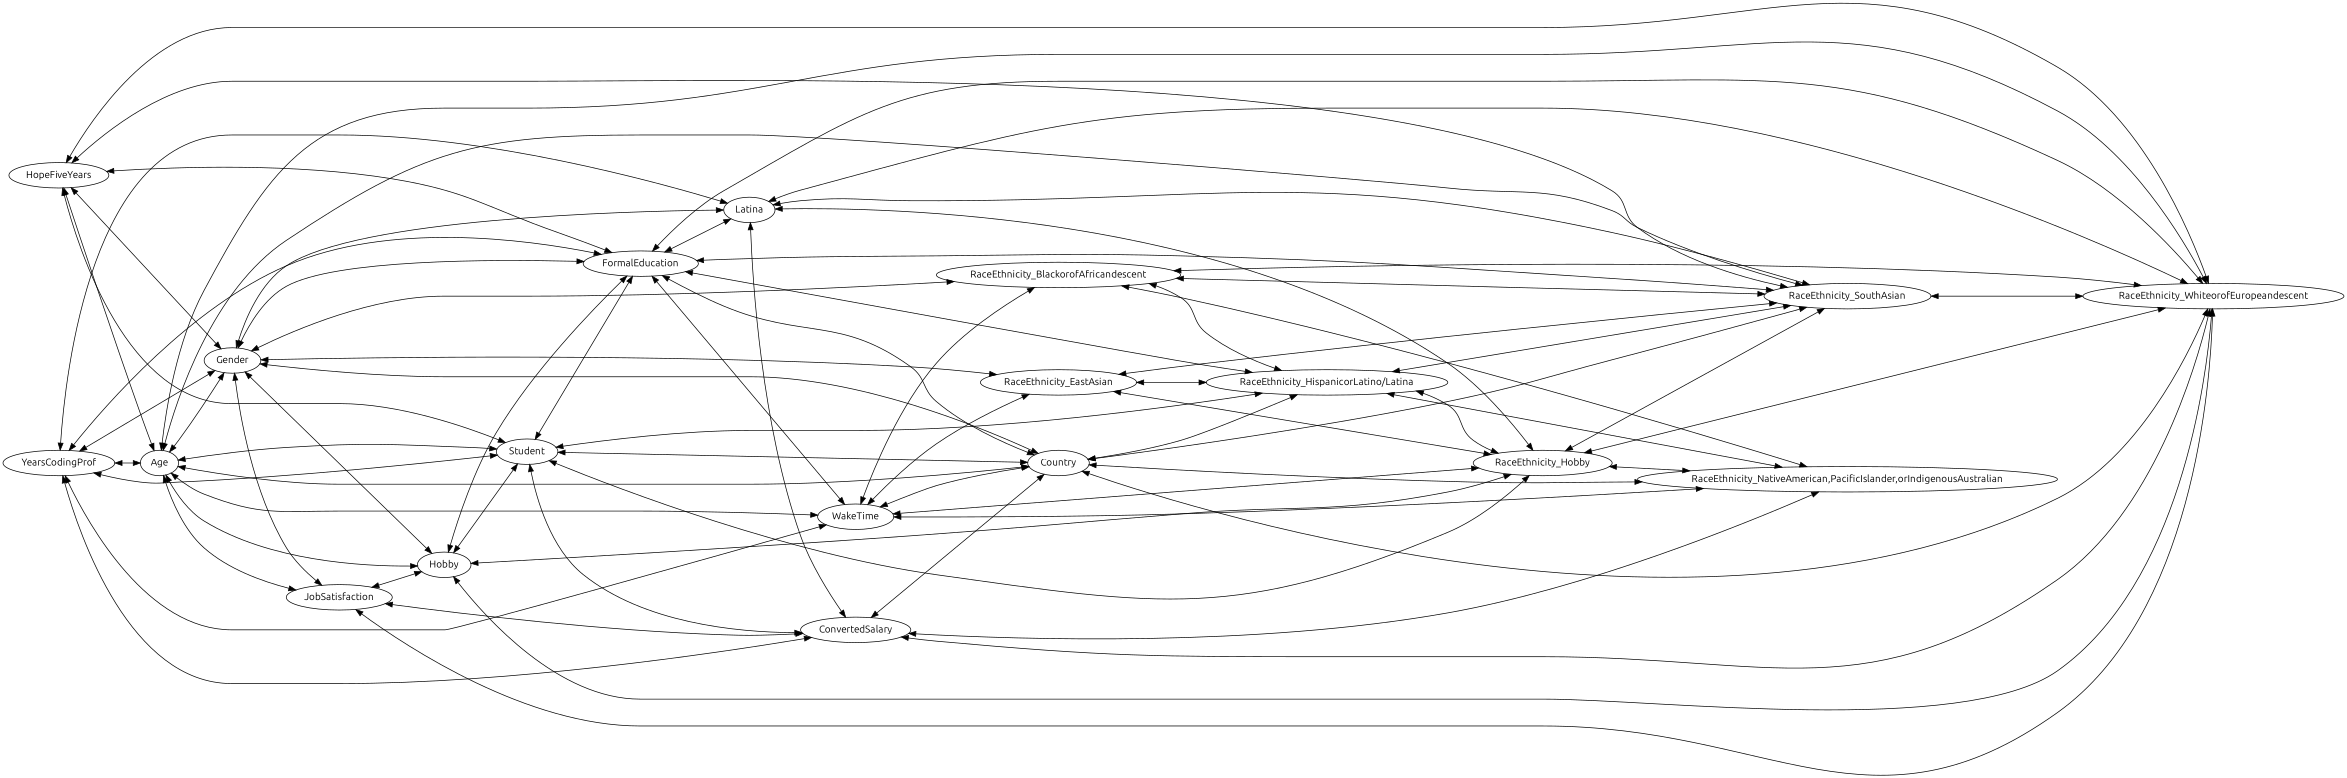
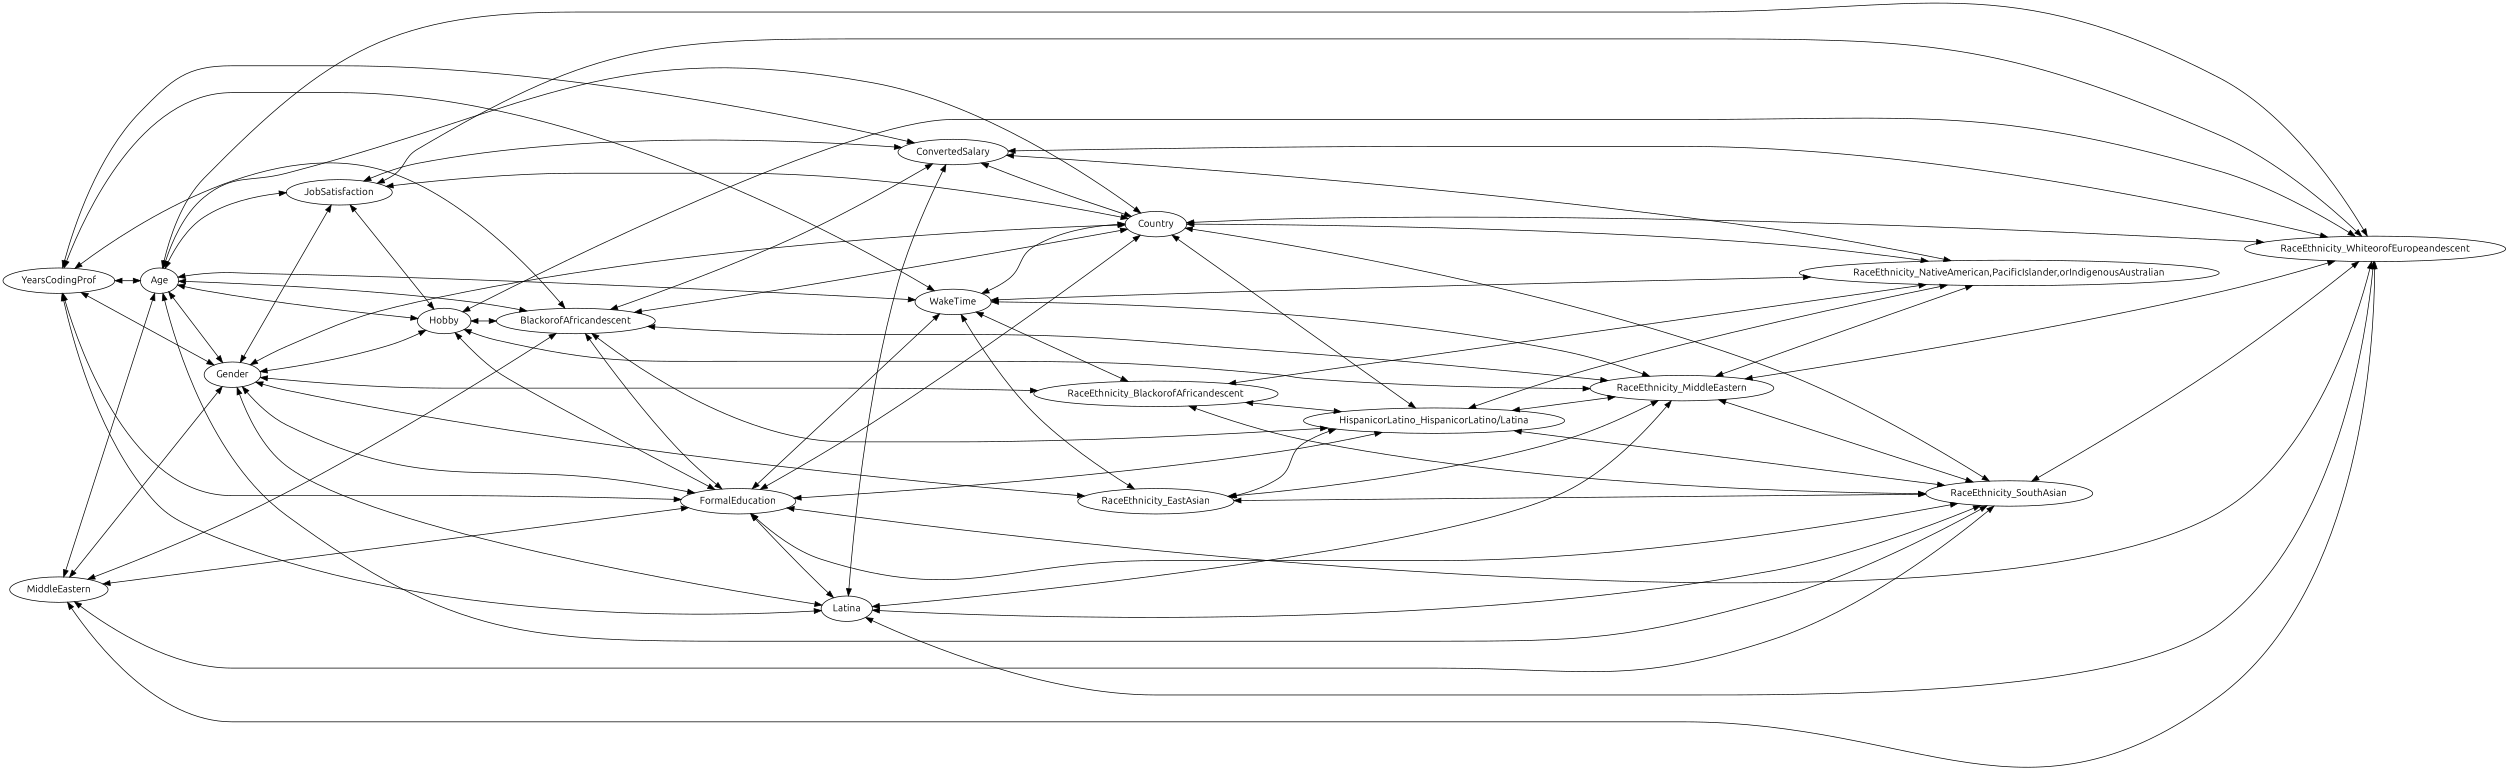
none -> (740, 173)
(59, 175) -> (59, 590)
(1658, 265) -> none
(1327, 382) -> (1434, 421)
(527, 452) -> (576, 321)
(1543, 463) -> (1682, 388)
